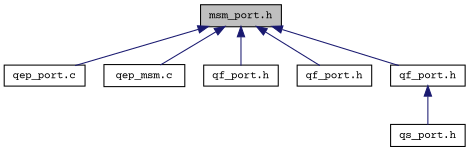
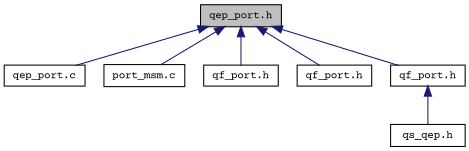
(241, 16) -> (241, 16)
(144, 76) -> (144, 76)
(428, 135) -> (428, 135)
